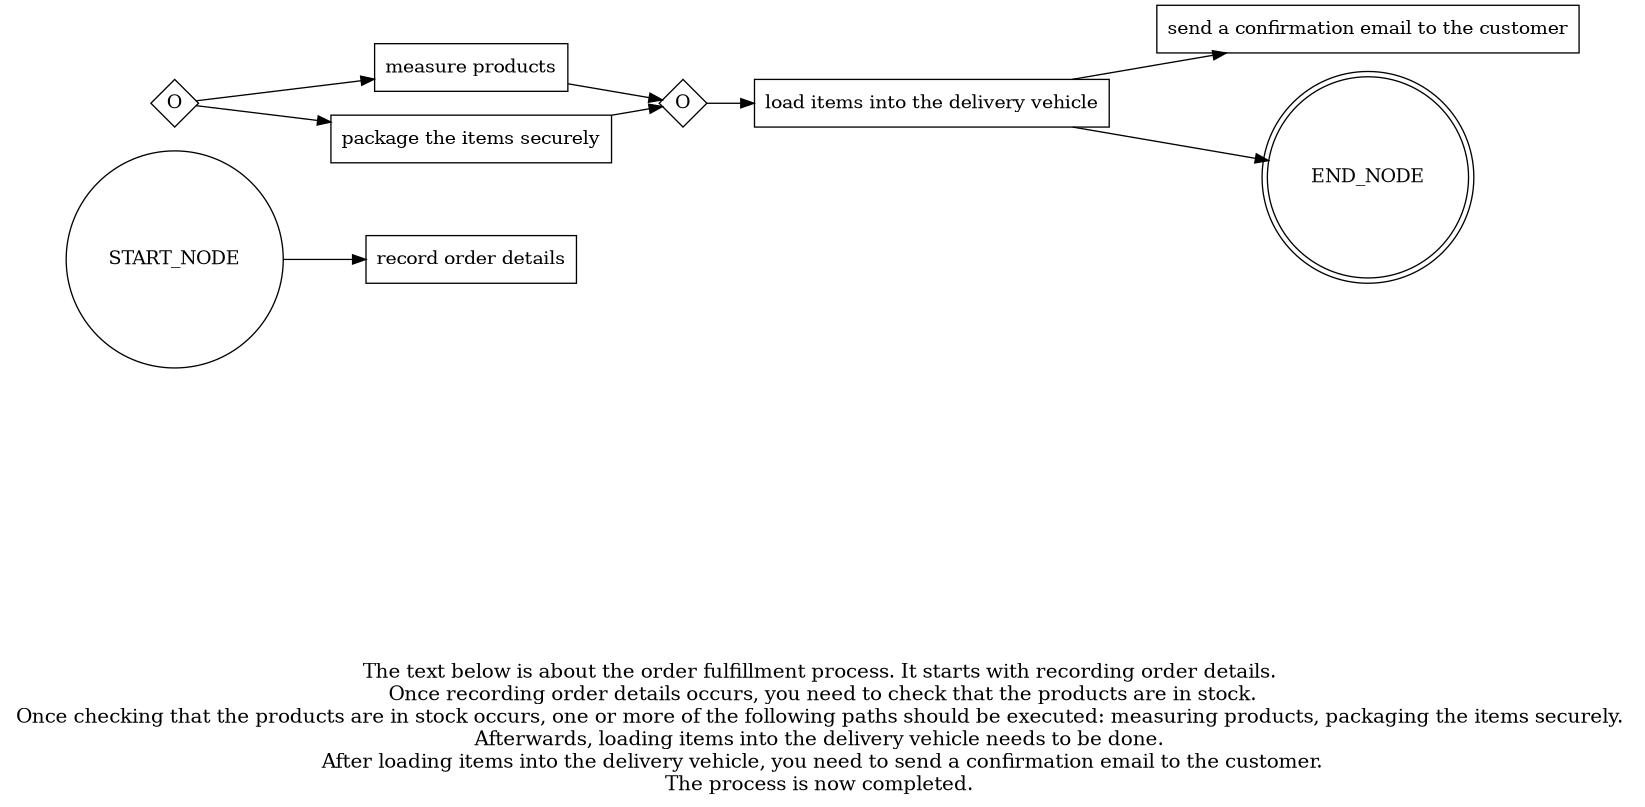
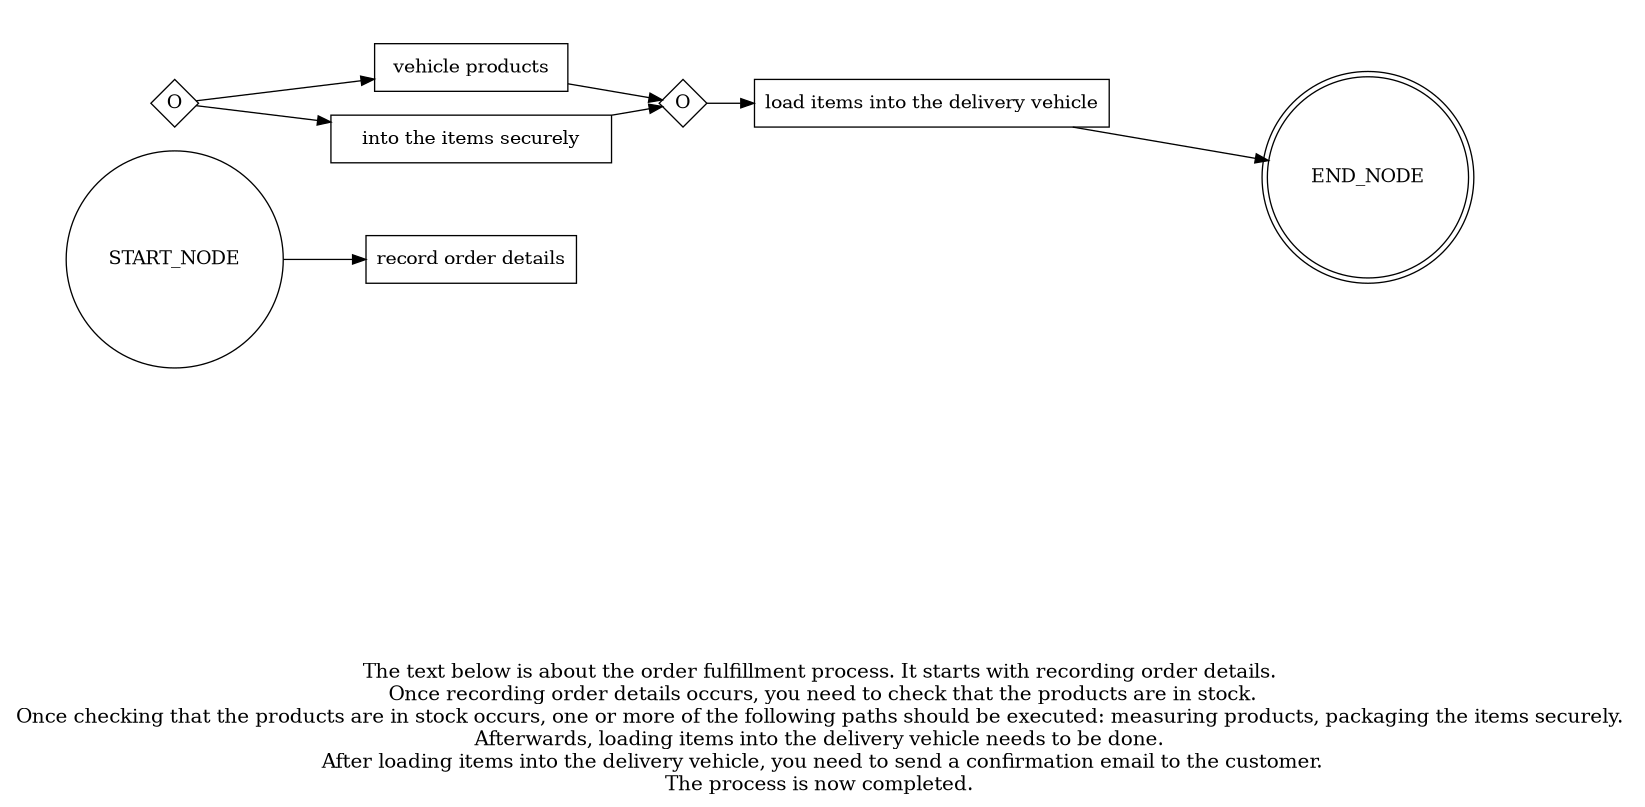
(1368, 29) -> none
(471, 68) -> (471, 68)
(471, 139) -> (471, 139)
